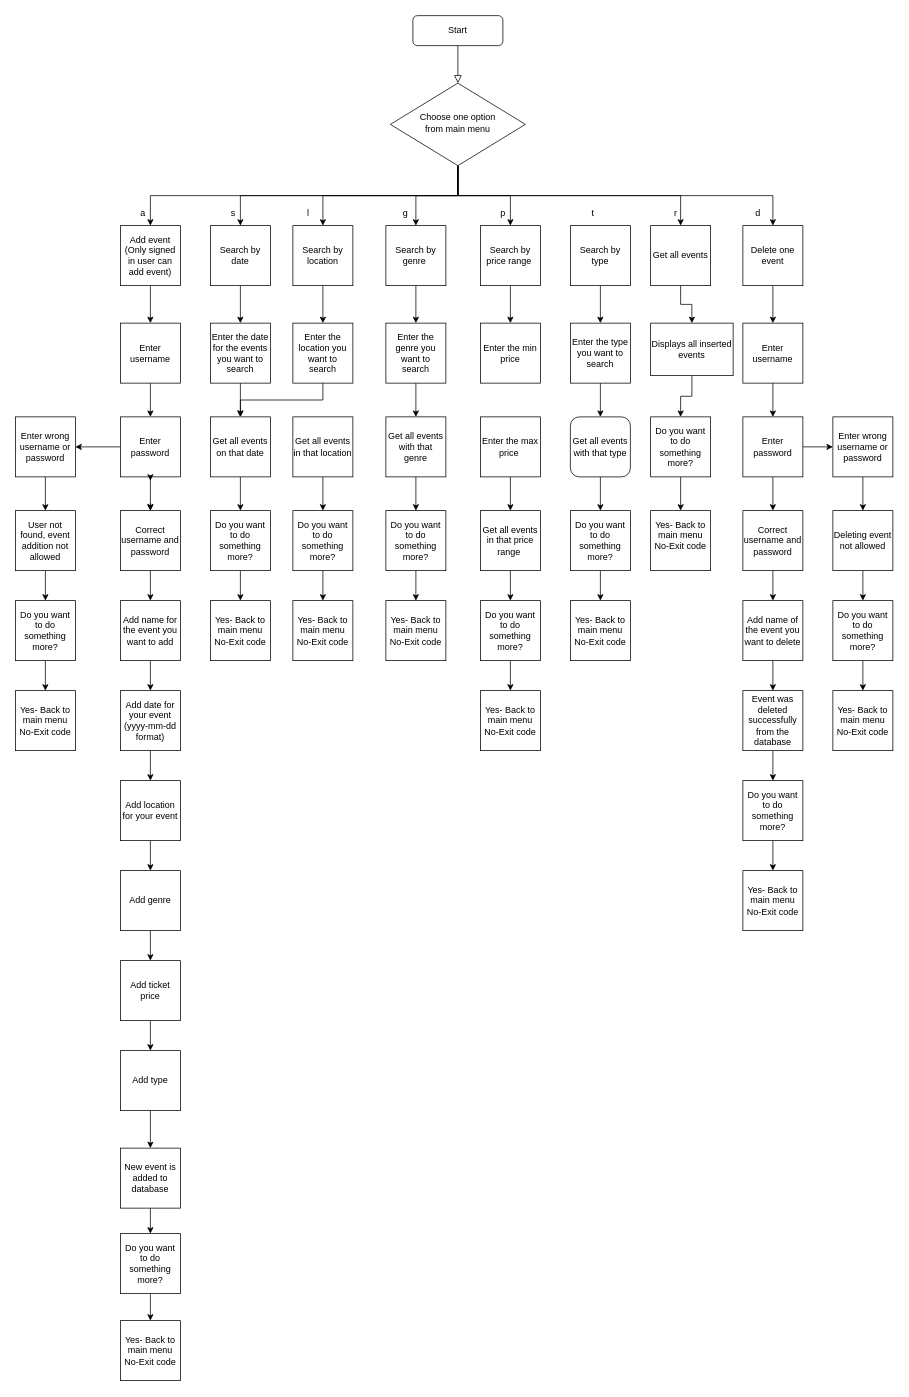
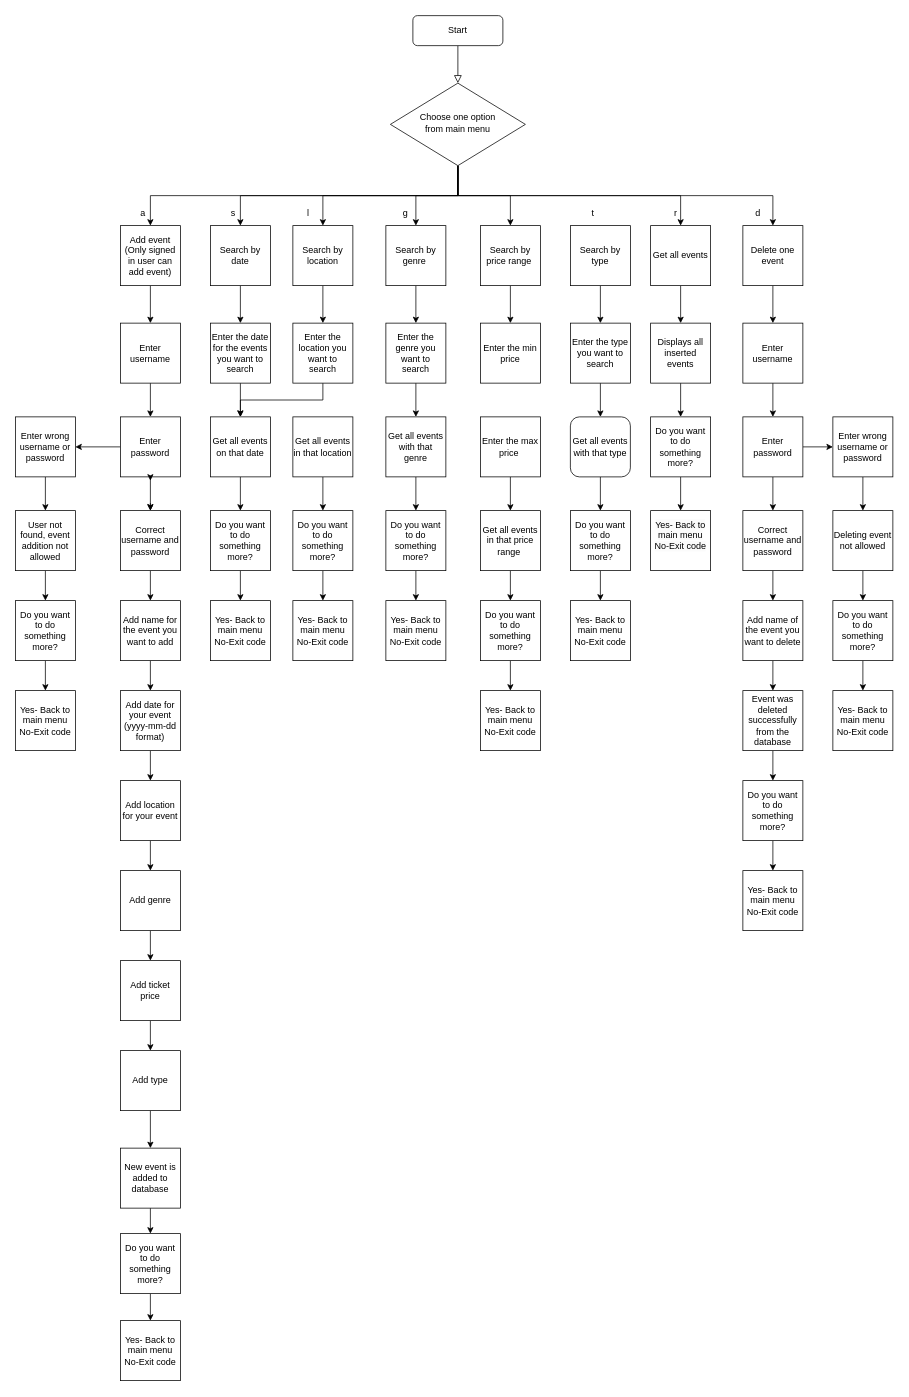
(503, 213) -> none
(692, 349) -> (681, 353)
